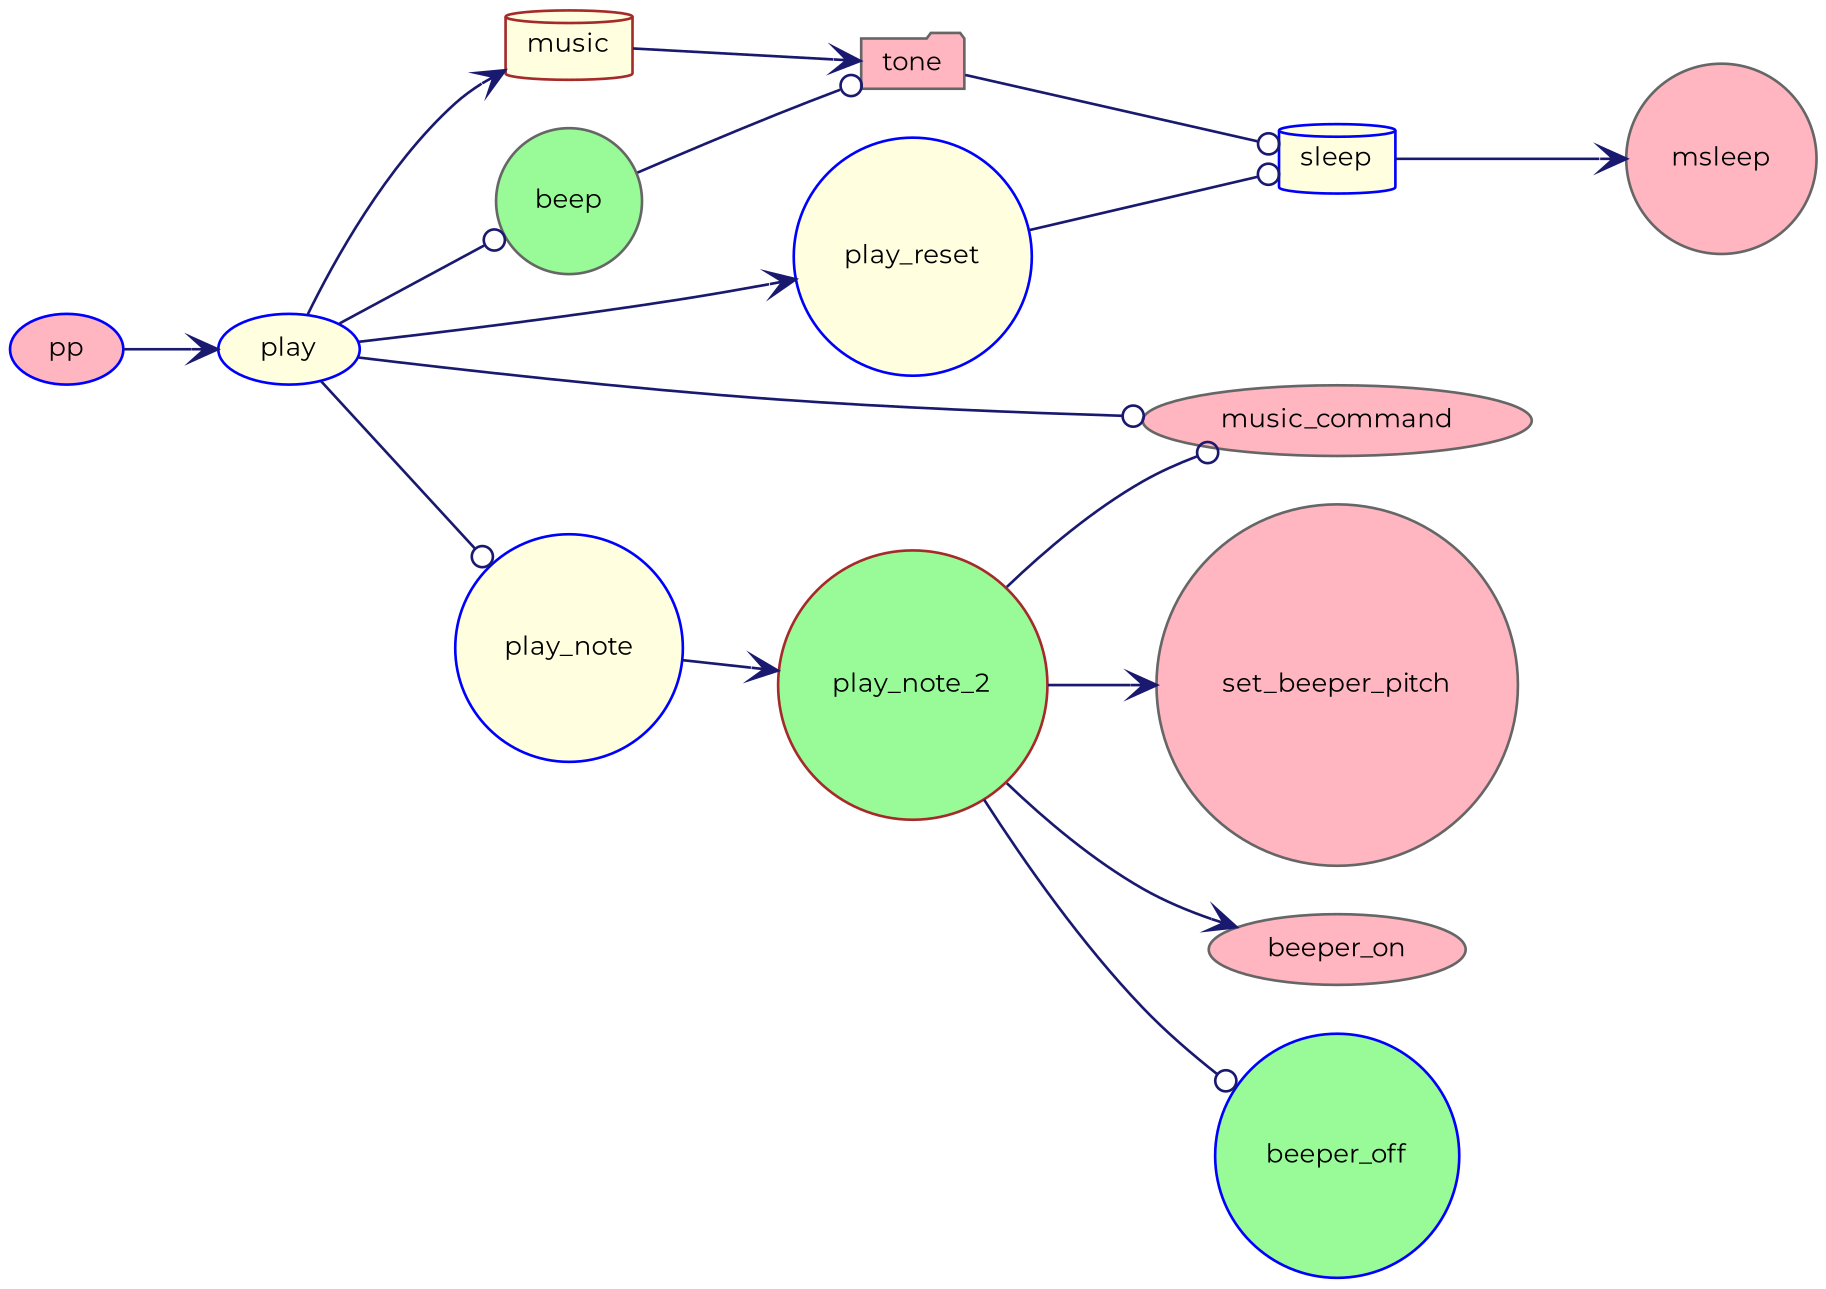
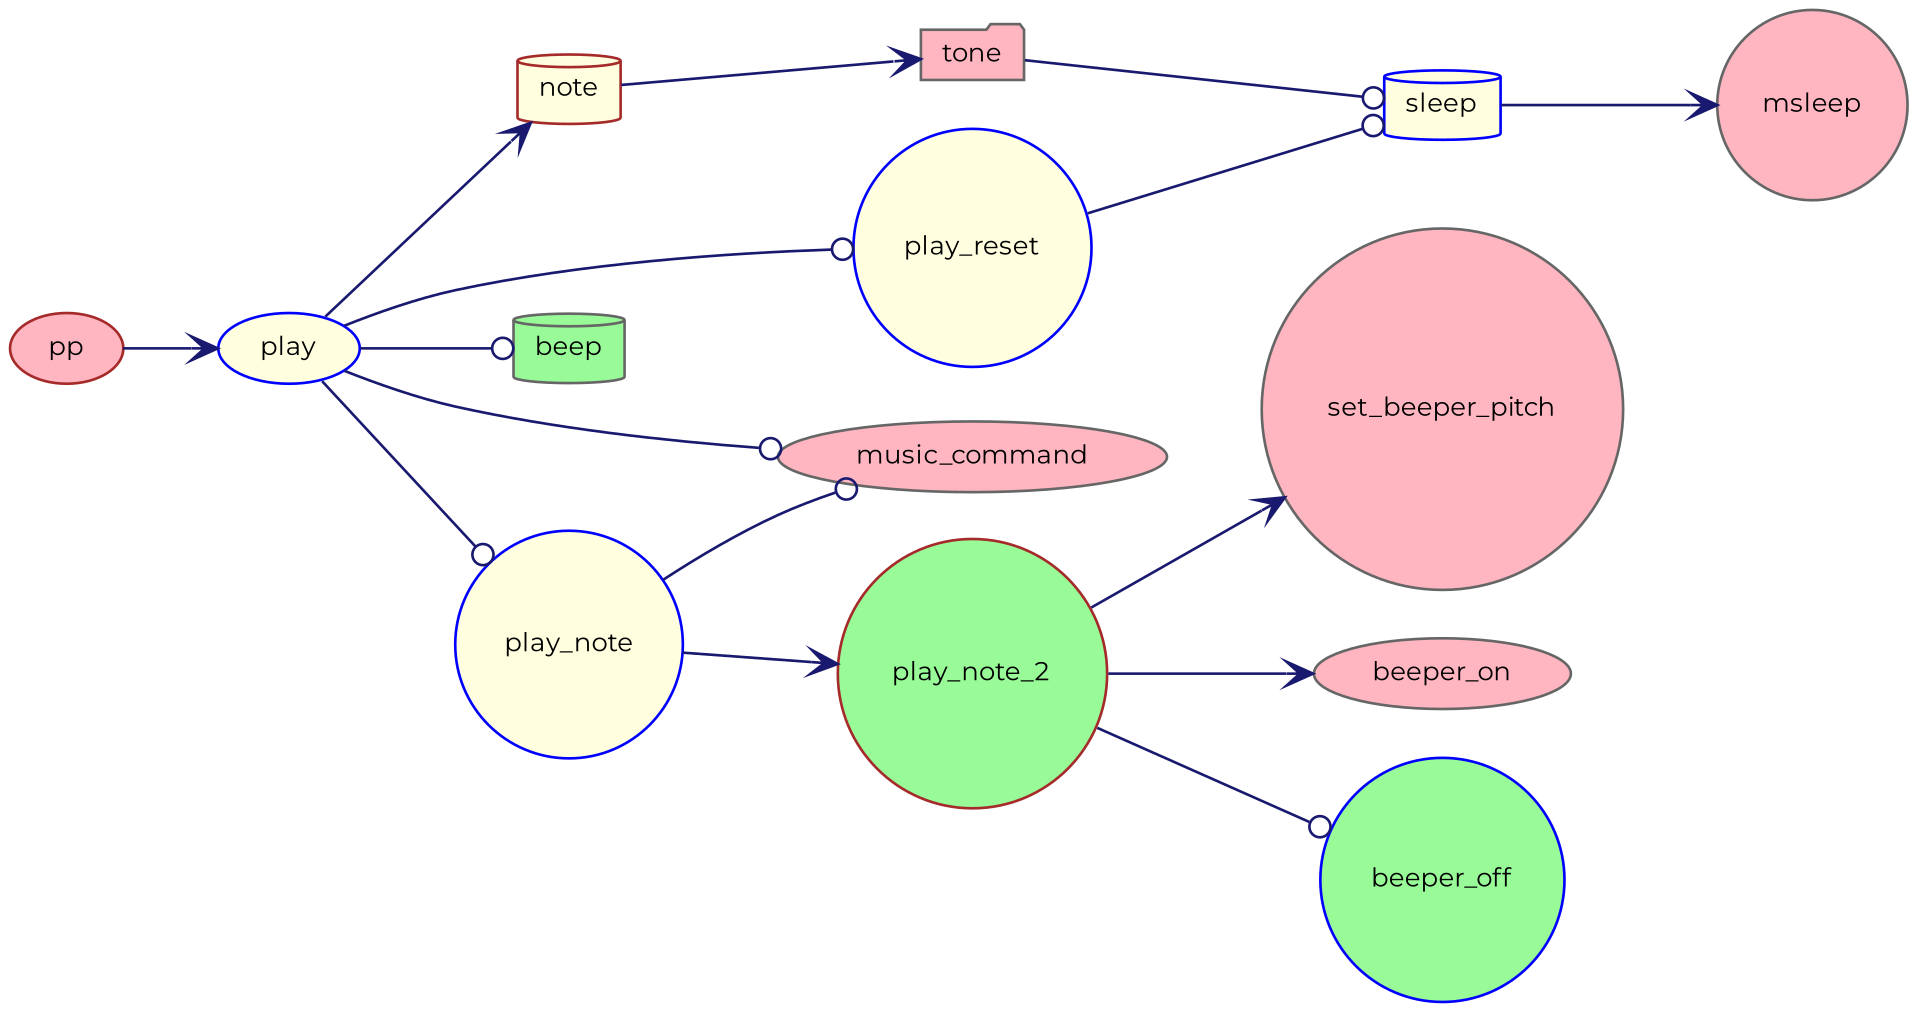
(569, 45) -> (569, 89)
(738, 130) -> none
(569, 201) -> (569, 348)
(564, 316) -> (585, 269)
(67, 349) -> (67, 348)
(1096, 512) -> (746, 531)
